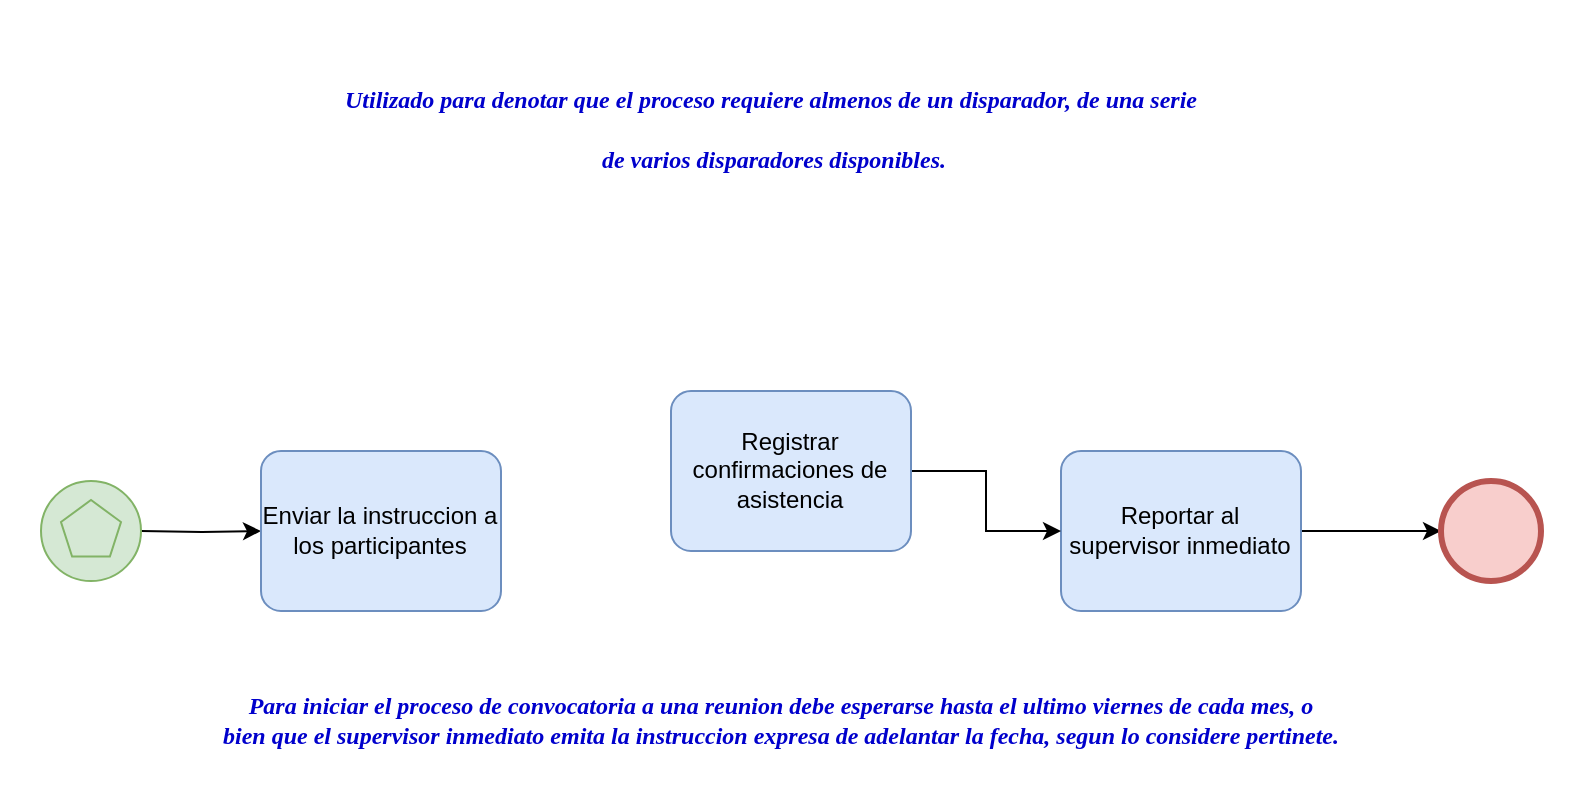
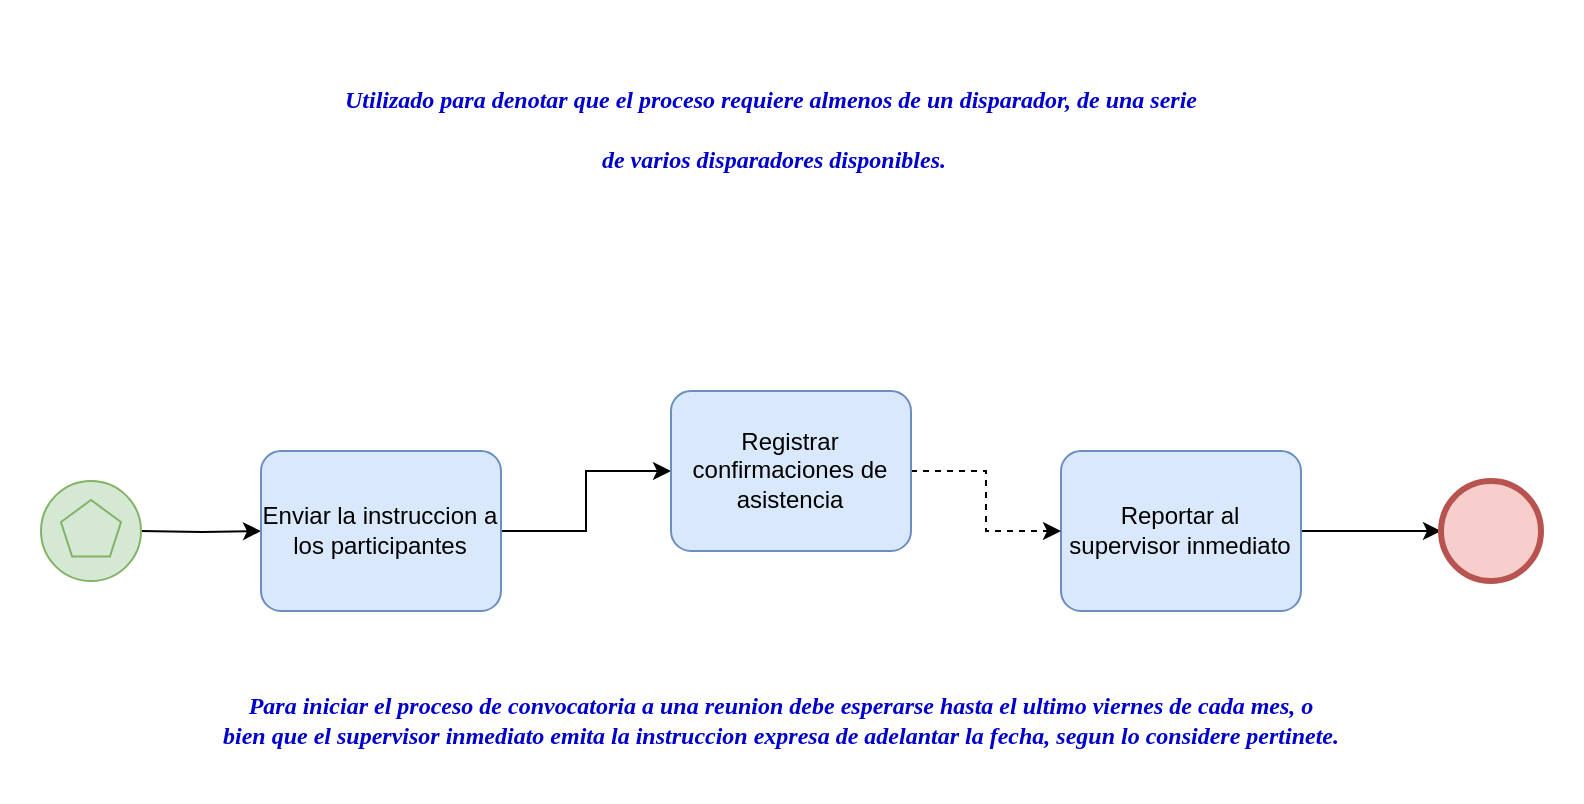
(986, 493) -> (986, 493)
none -> (586, 508)
